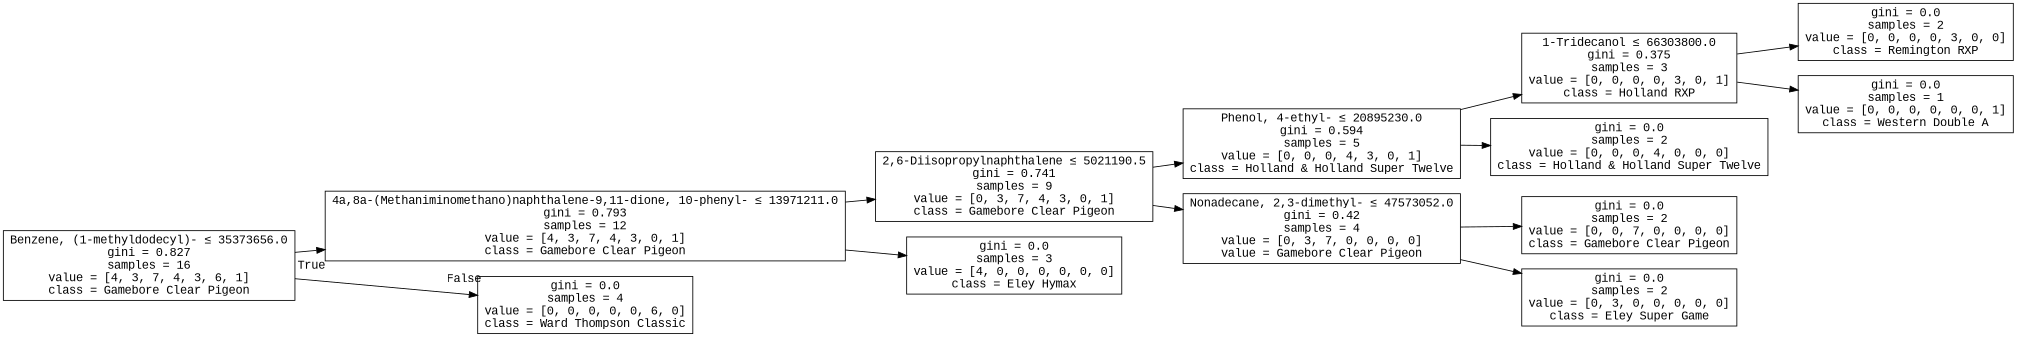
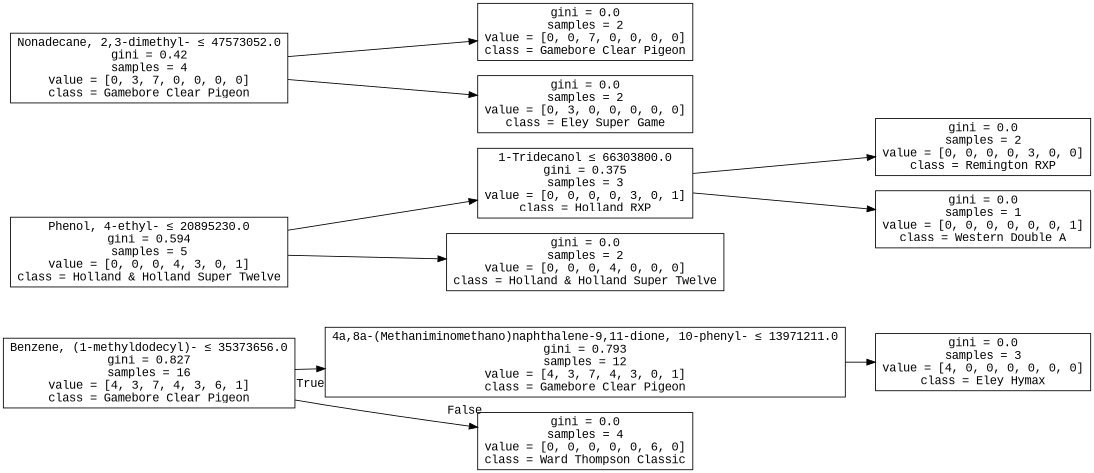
(1014, 187) -> none
(1322, 253) -> (149, 93)
